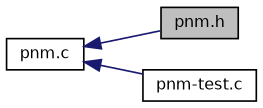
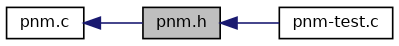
(122, 70) -> (258, 23)
